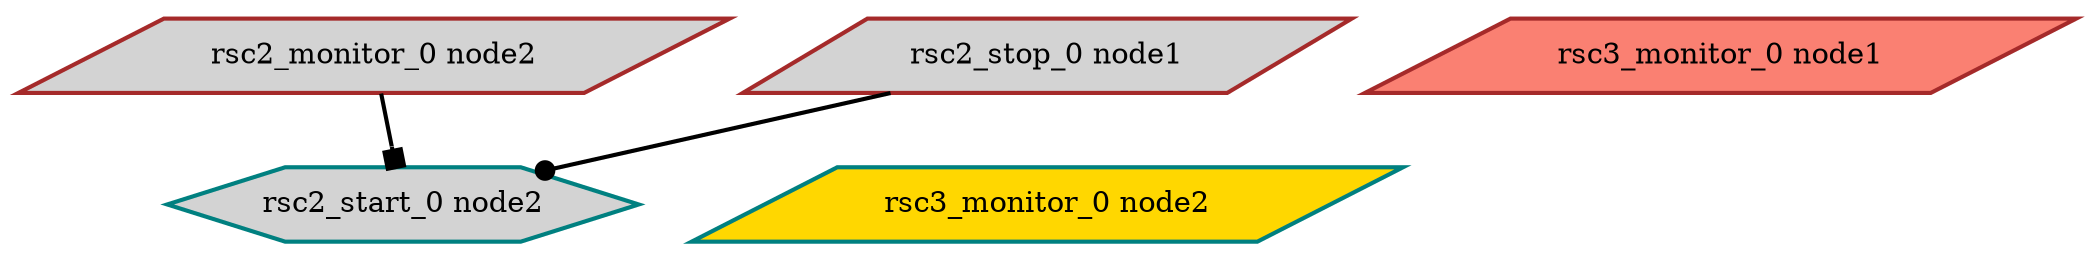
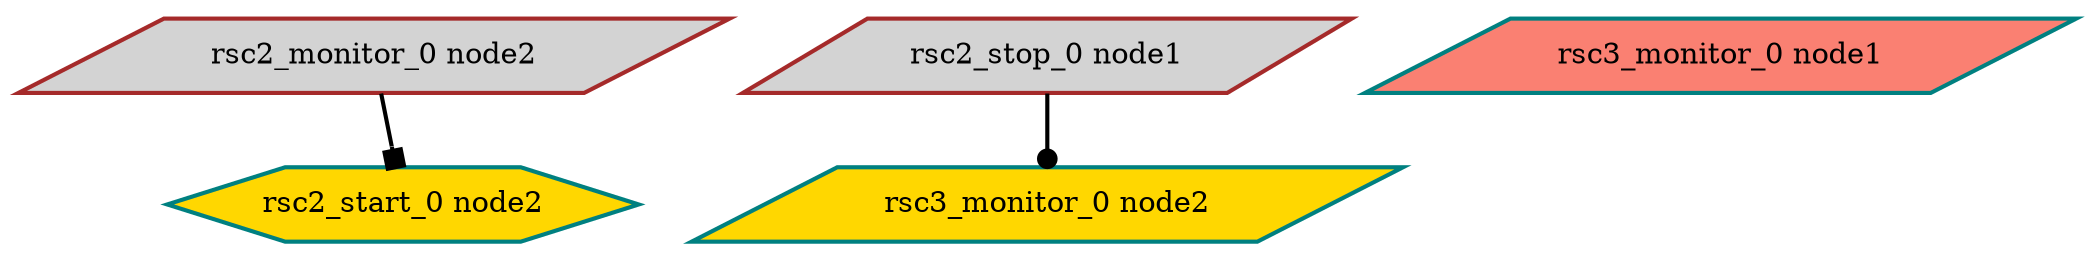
(1721, 56) -> (1721, 56)
(722, 131) -> (1047, 122)
(403, 204) -> (403, 204)
